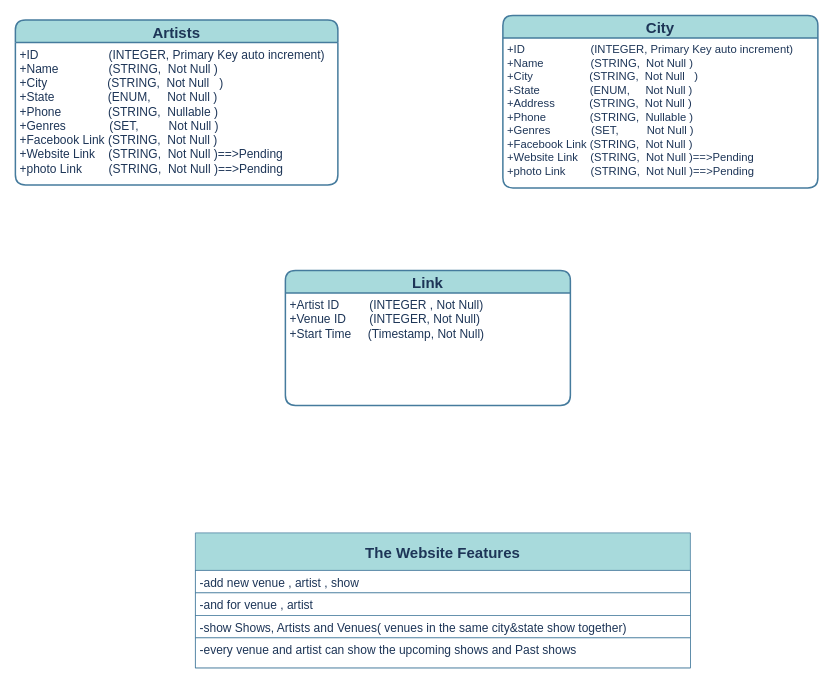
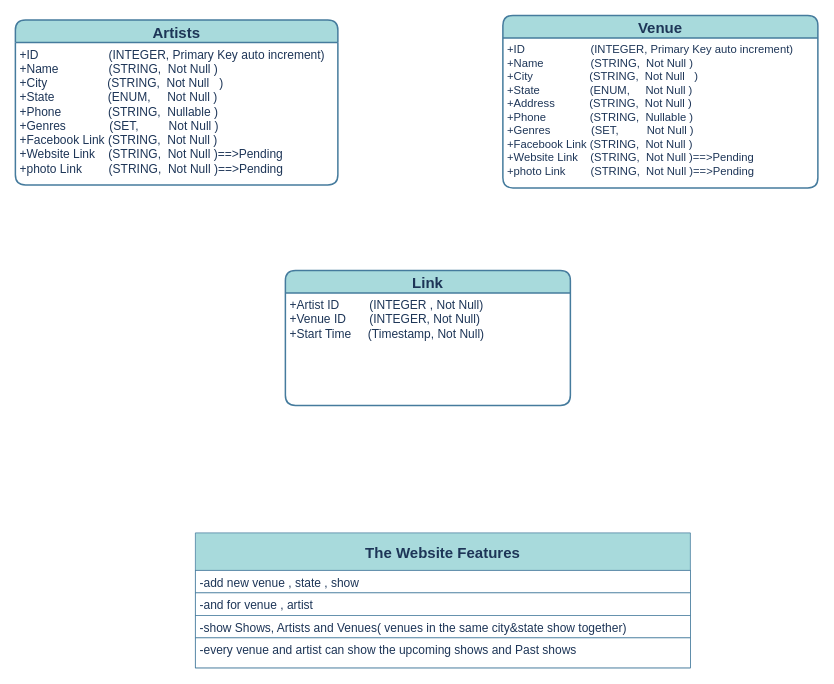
(660, 28) -> (660, 28)
(289, 583) -> (288, 583)
